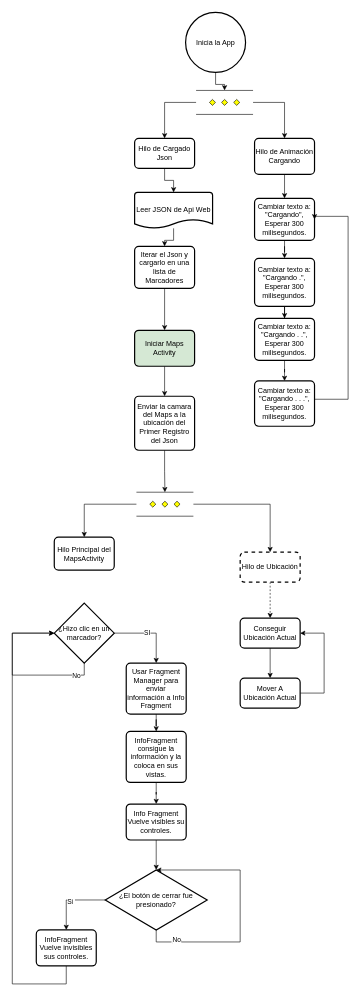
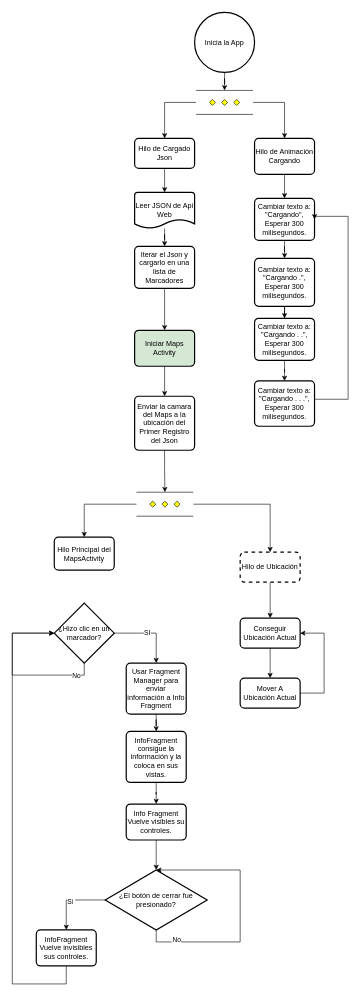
(216, 42) -> (225, 42)
(174, 210) -> (165, 210)
(270, 598) -> (270, 598)
